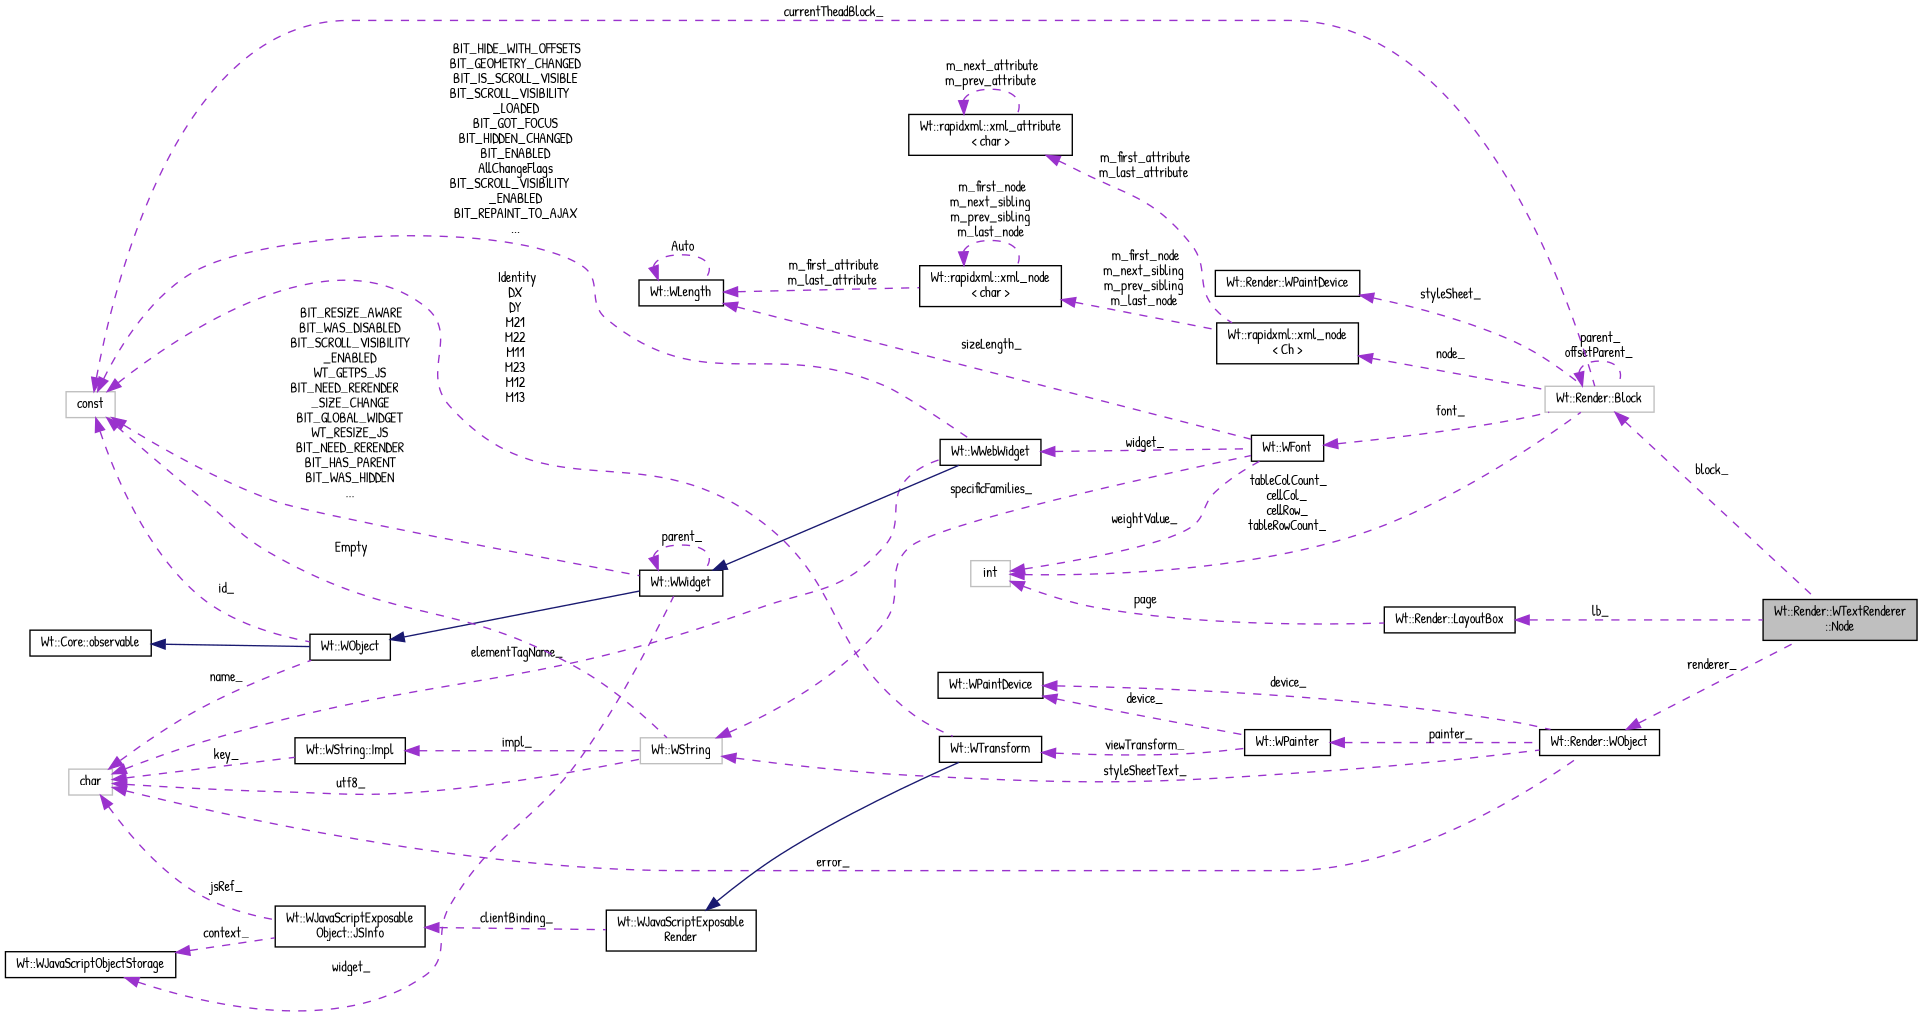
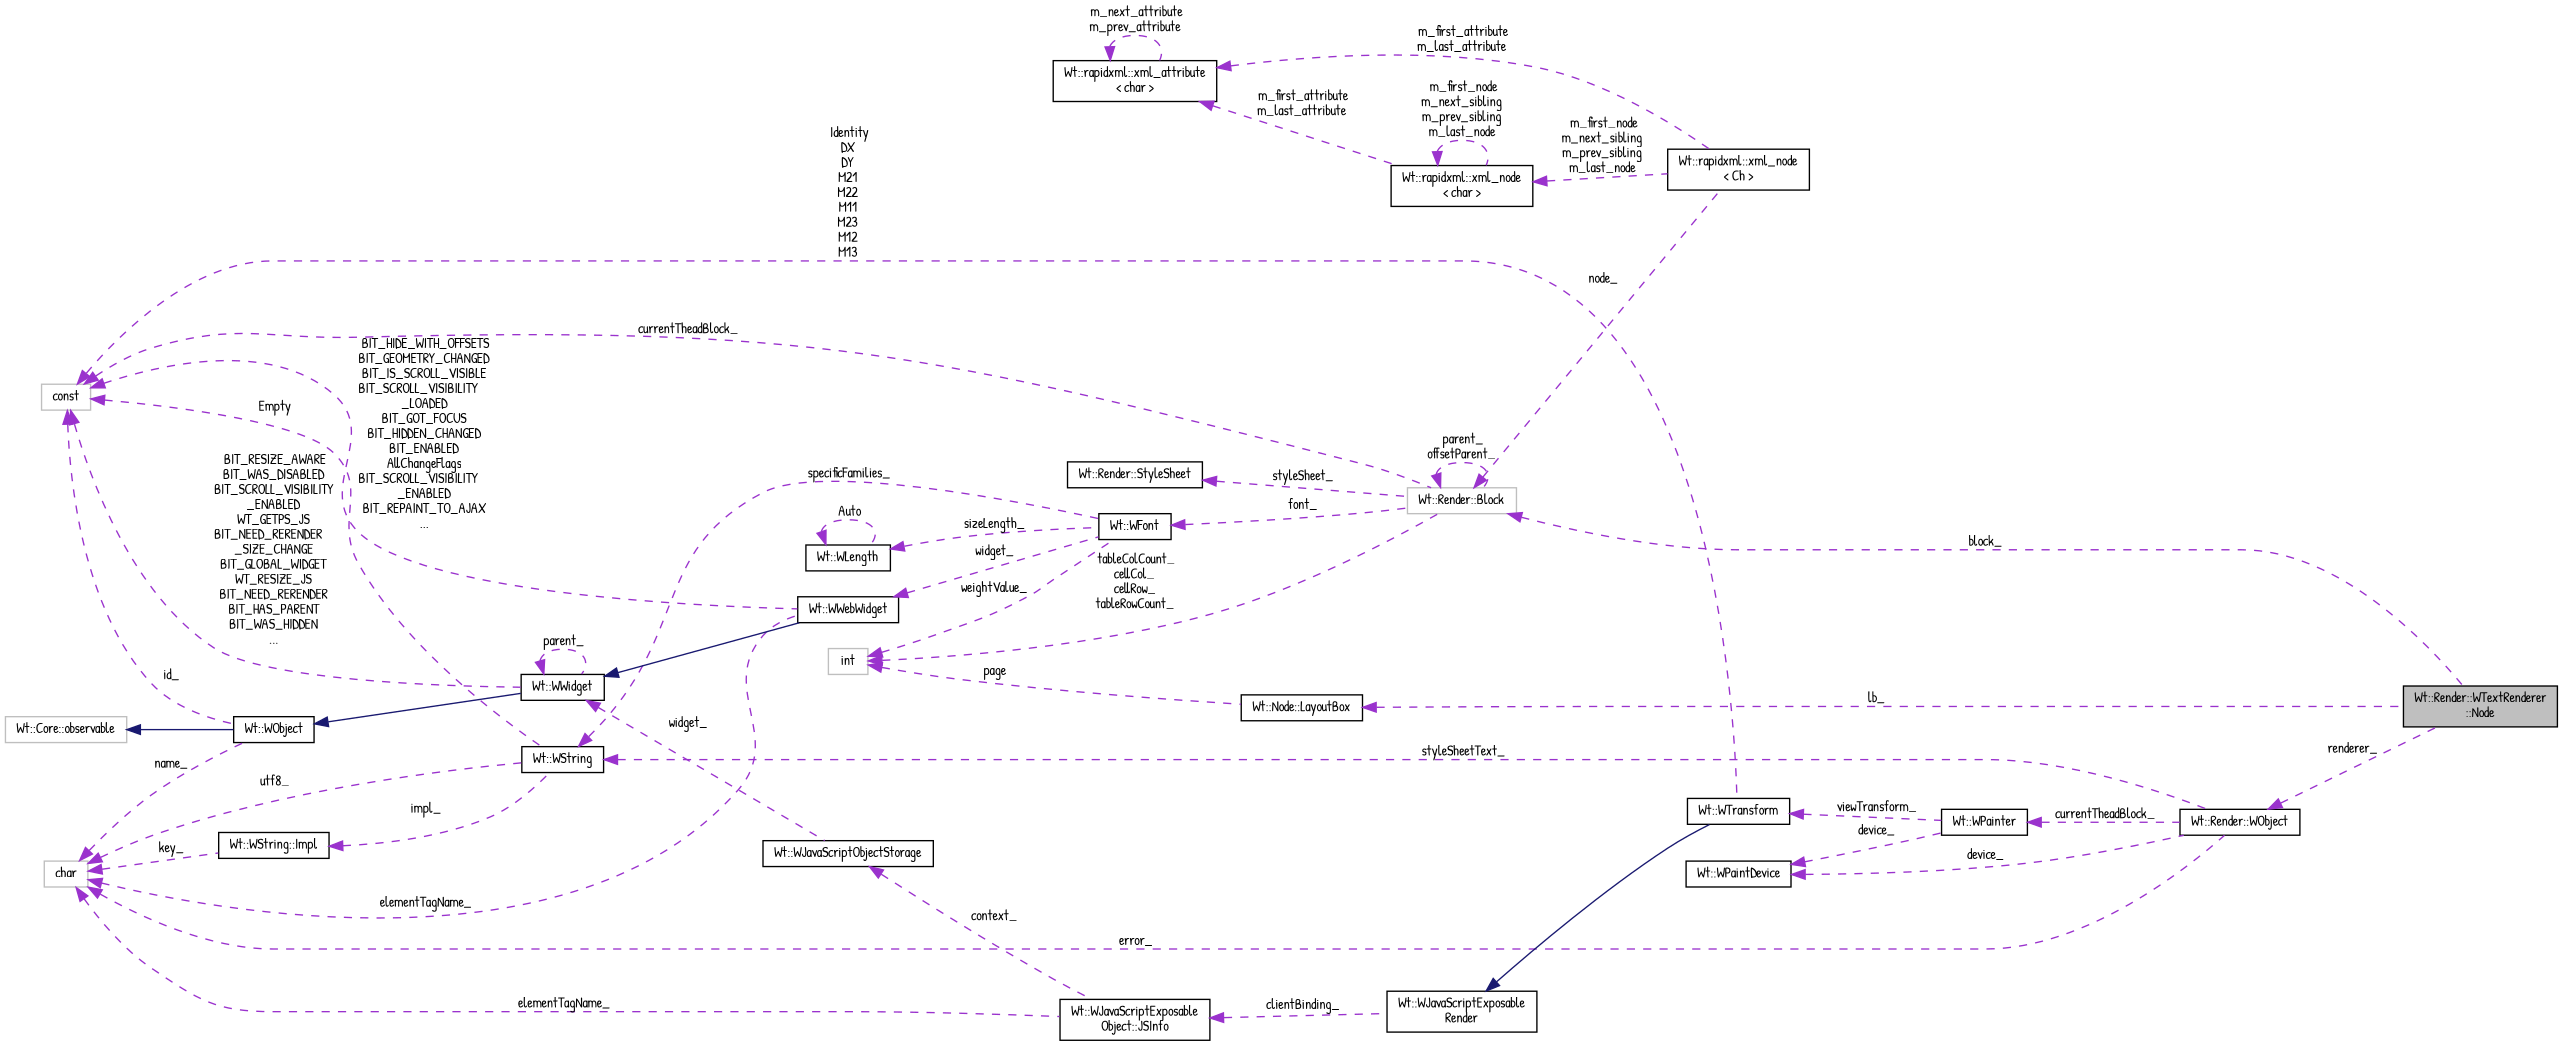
(1288, 283) -> (1135, 475)
(828, 290) -> (1305, 136)
(1459, 374) -> (1596, 341)
(1450, 620) -> (1302, 708)
(91, 643) -> (66, 730)
(1450, 735) -> (2104, 815)
(681, 751) -> (563, 760)
(225, 888) -> (563, 1004)
(453, 901) -> (711, 774)
